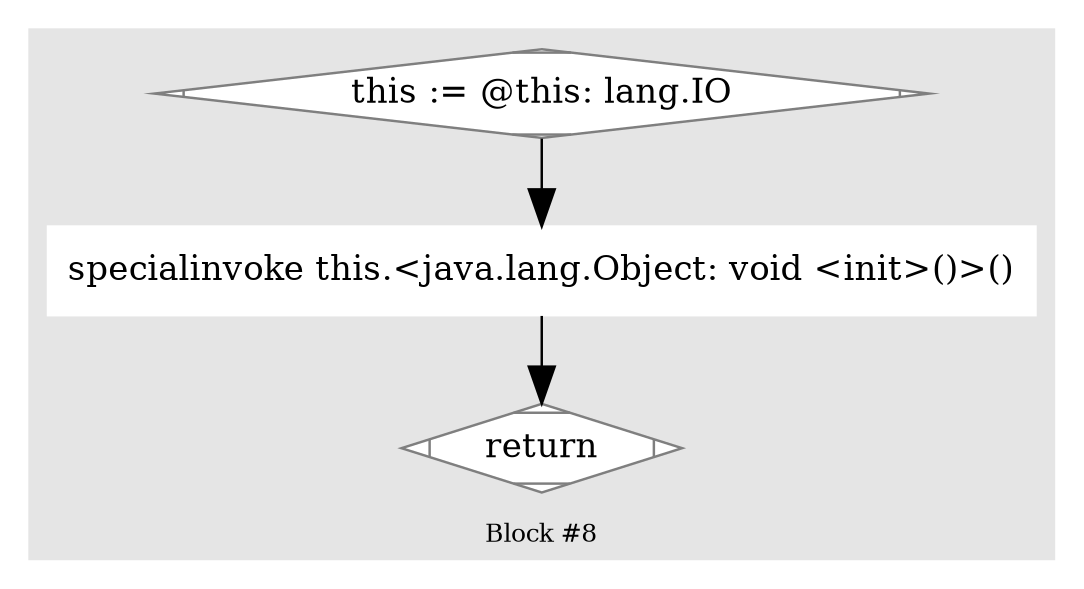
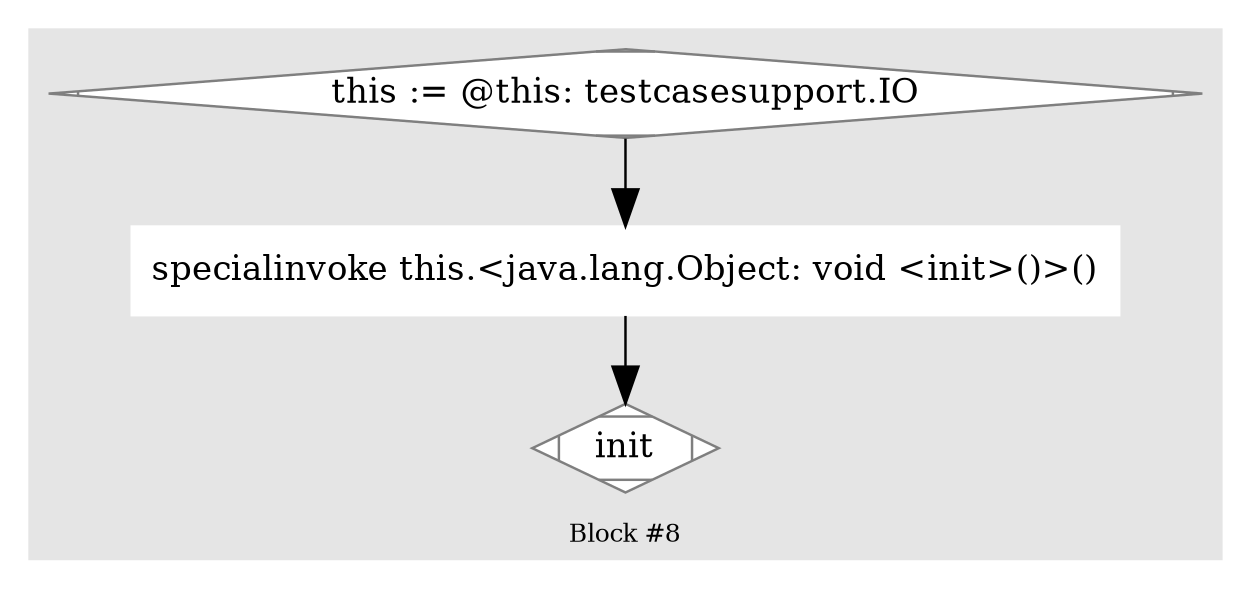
(542, 94) -> (625, 94)
(542, 448) -> (625, 448)
